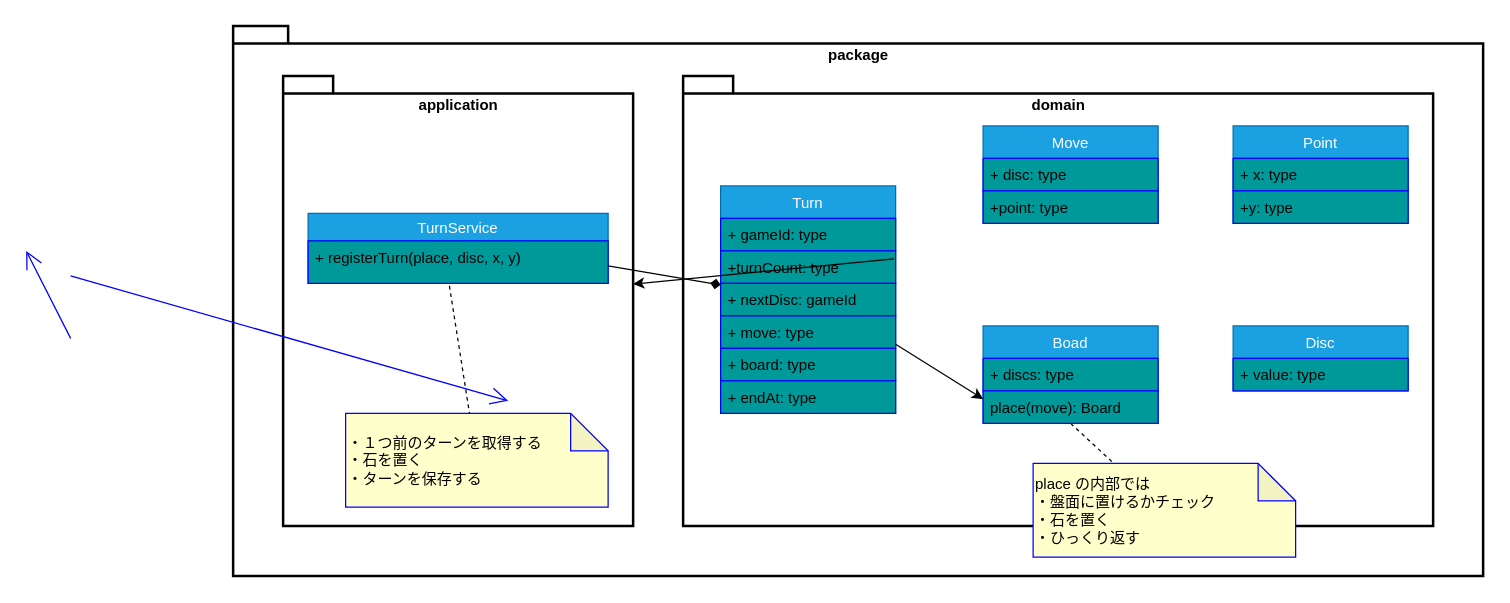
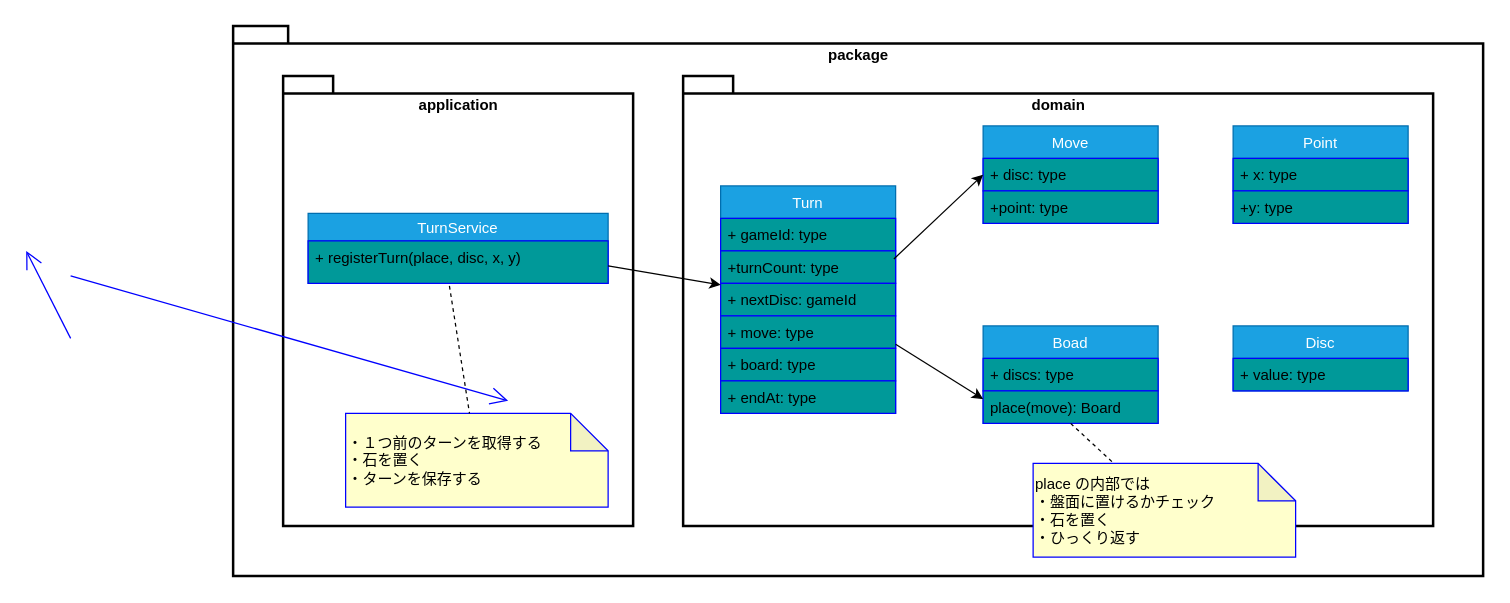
(755, 272) -> (937, 218)
(710, 283) -> (711, 283)
